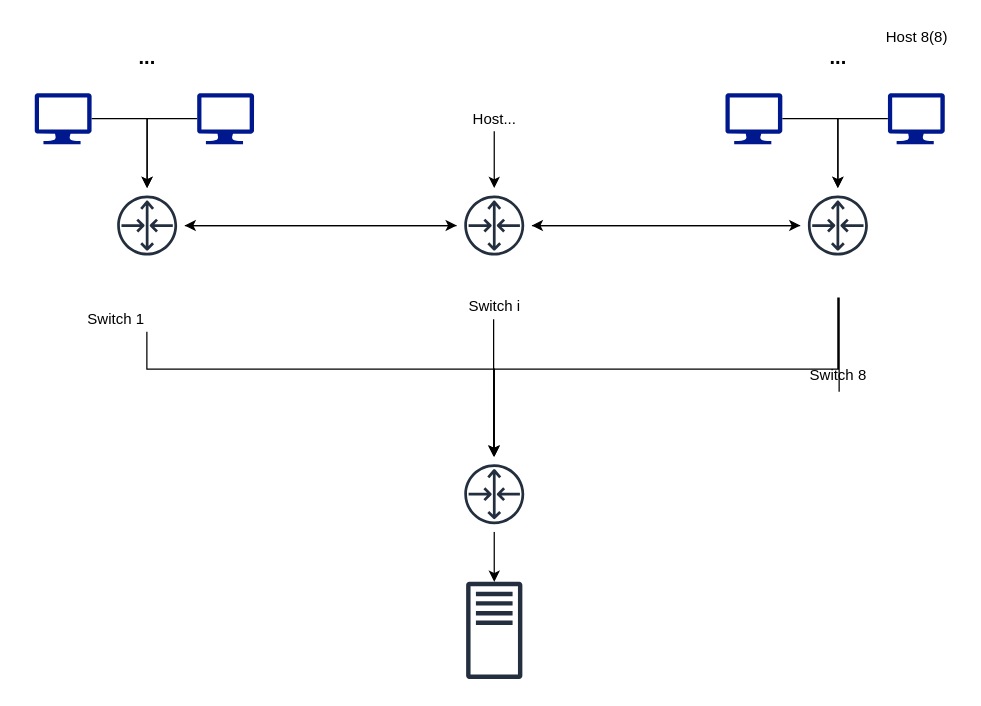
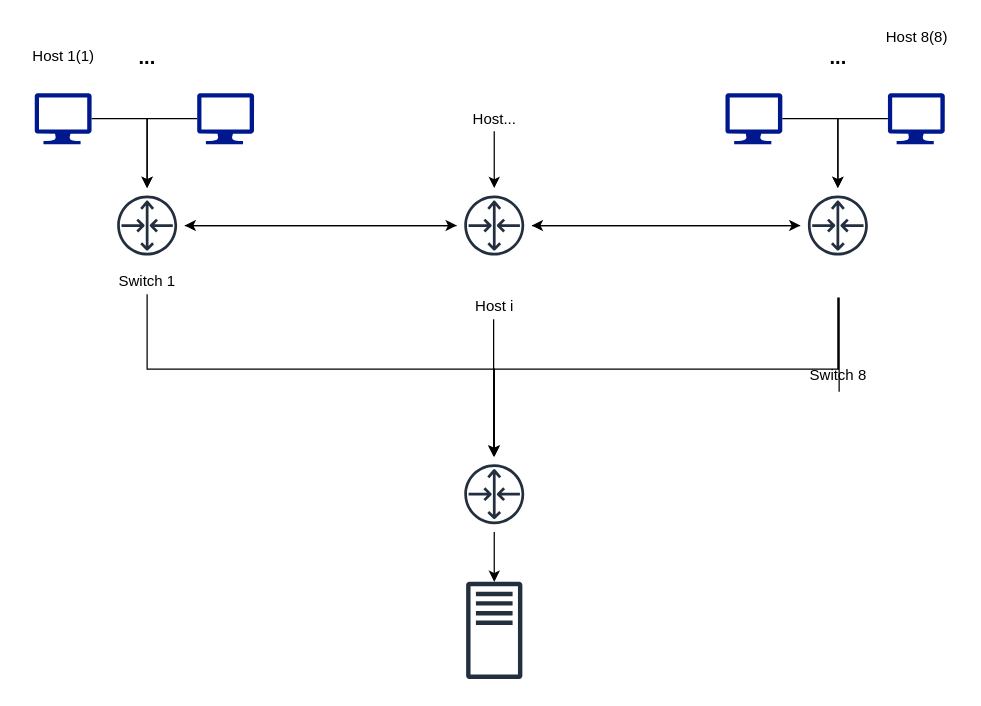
none -> (63, 57)
(495, 307) -> (495, 307)
(116, 319) -> (147, 282)
